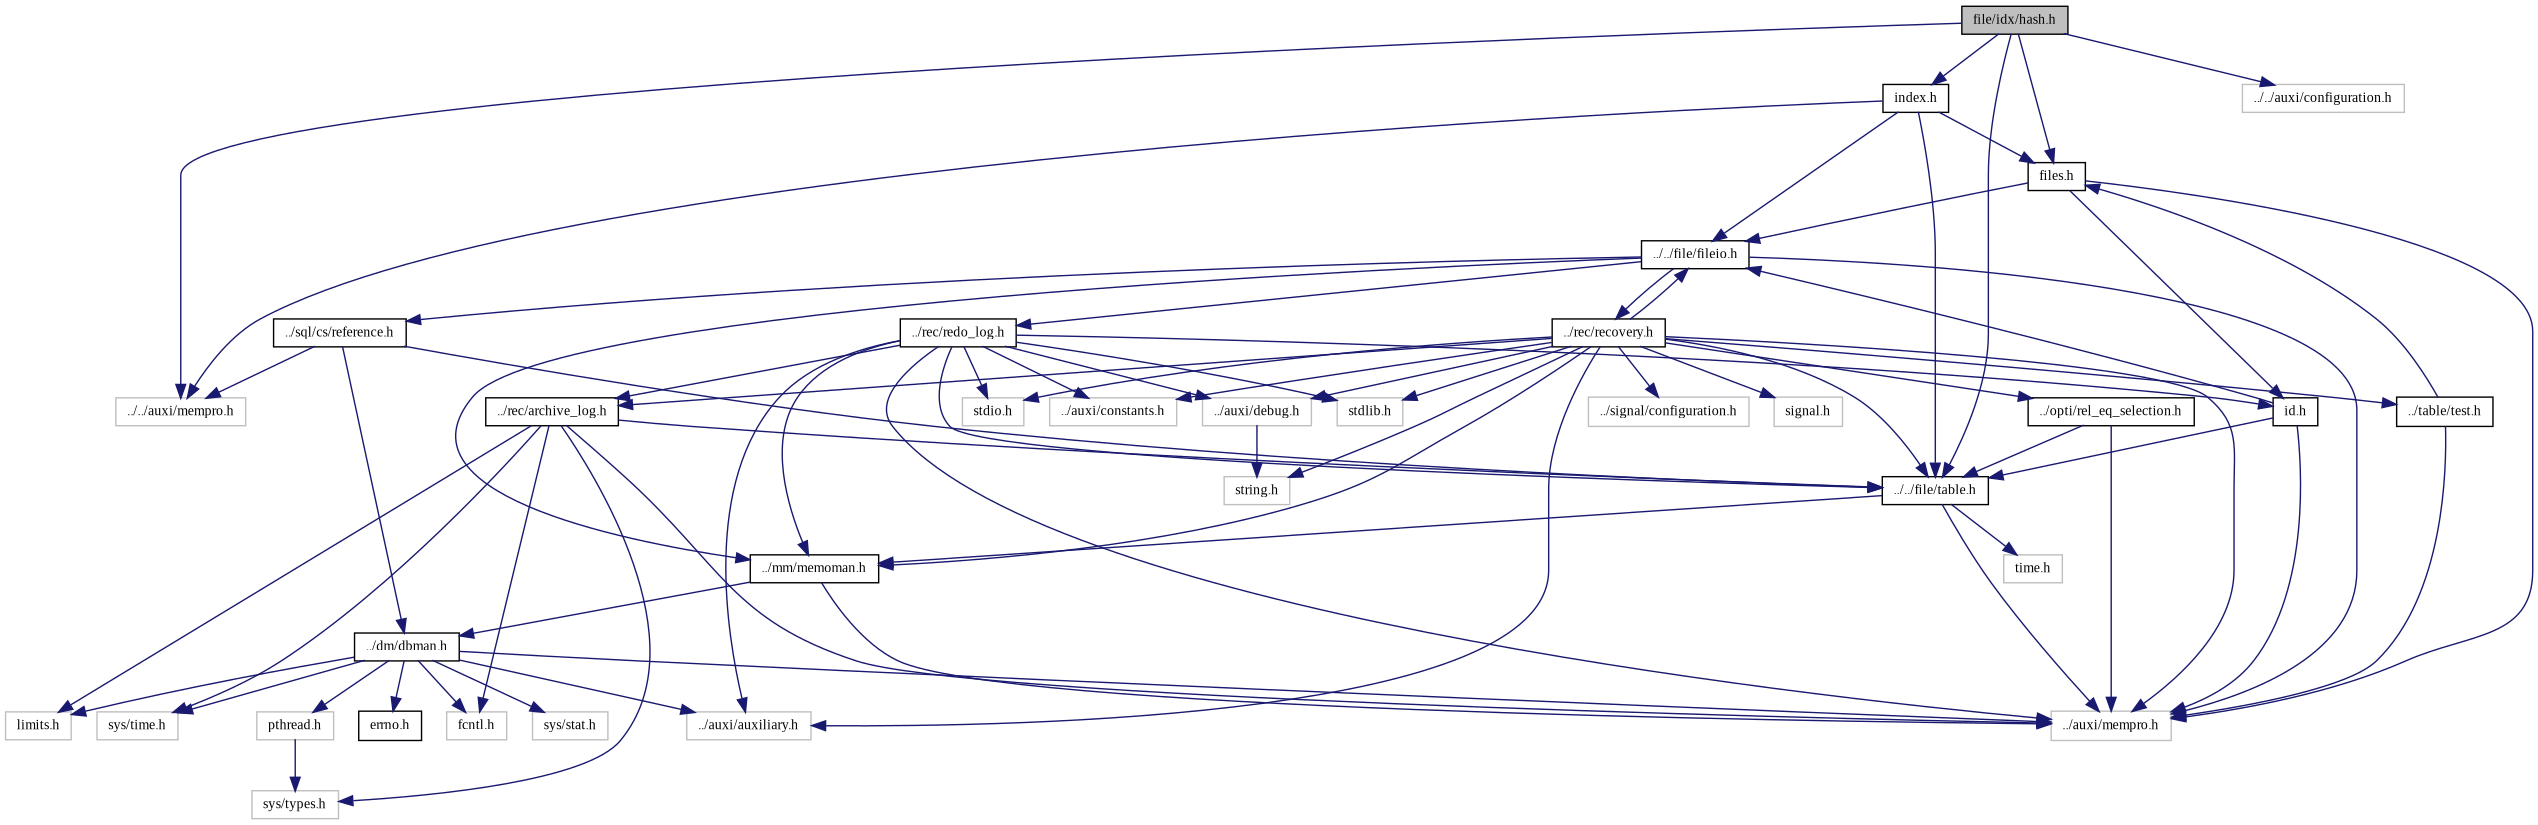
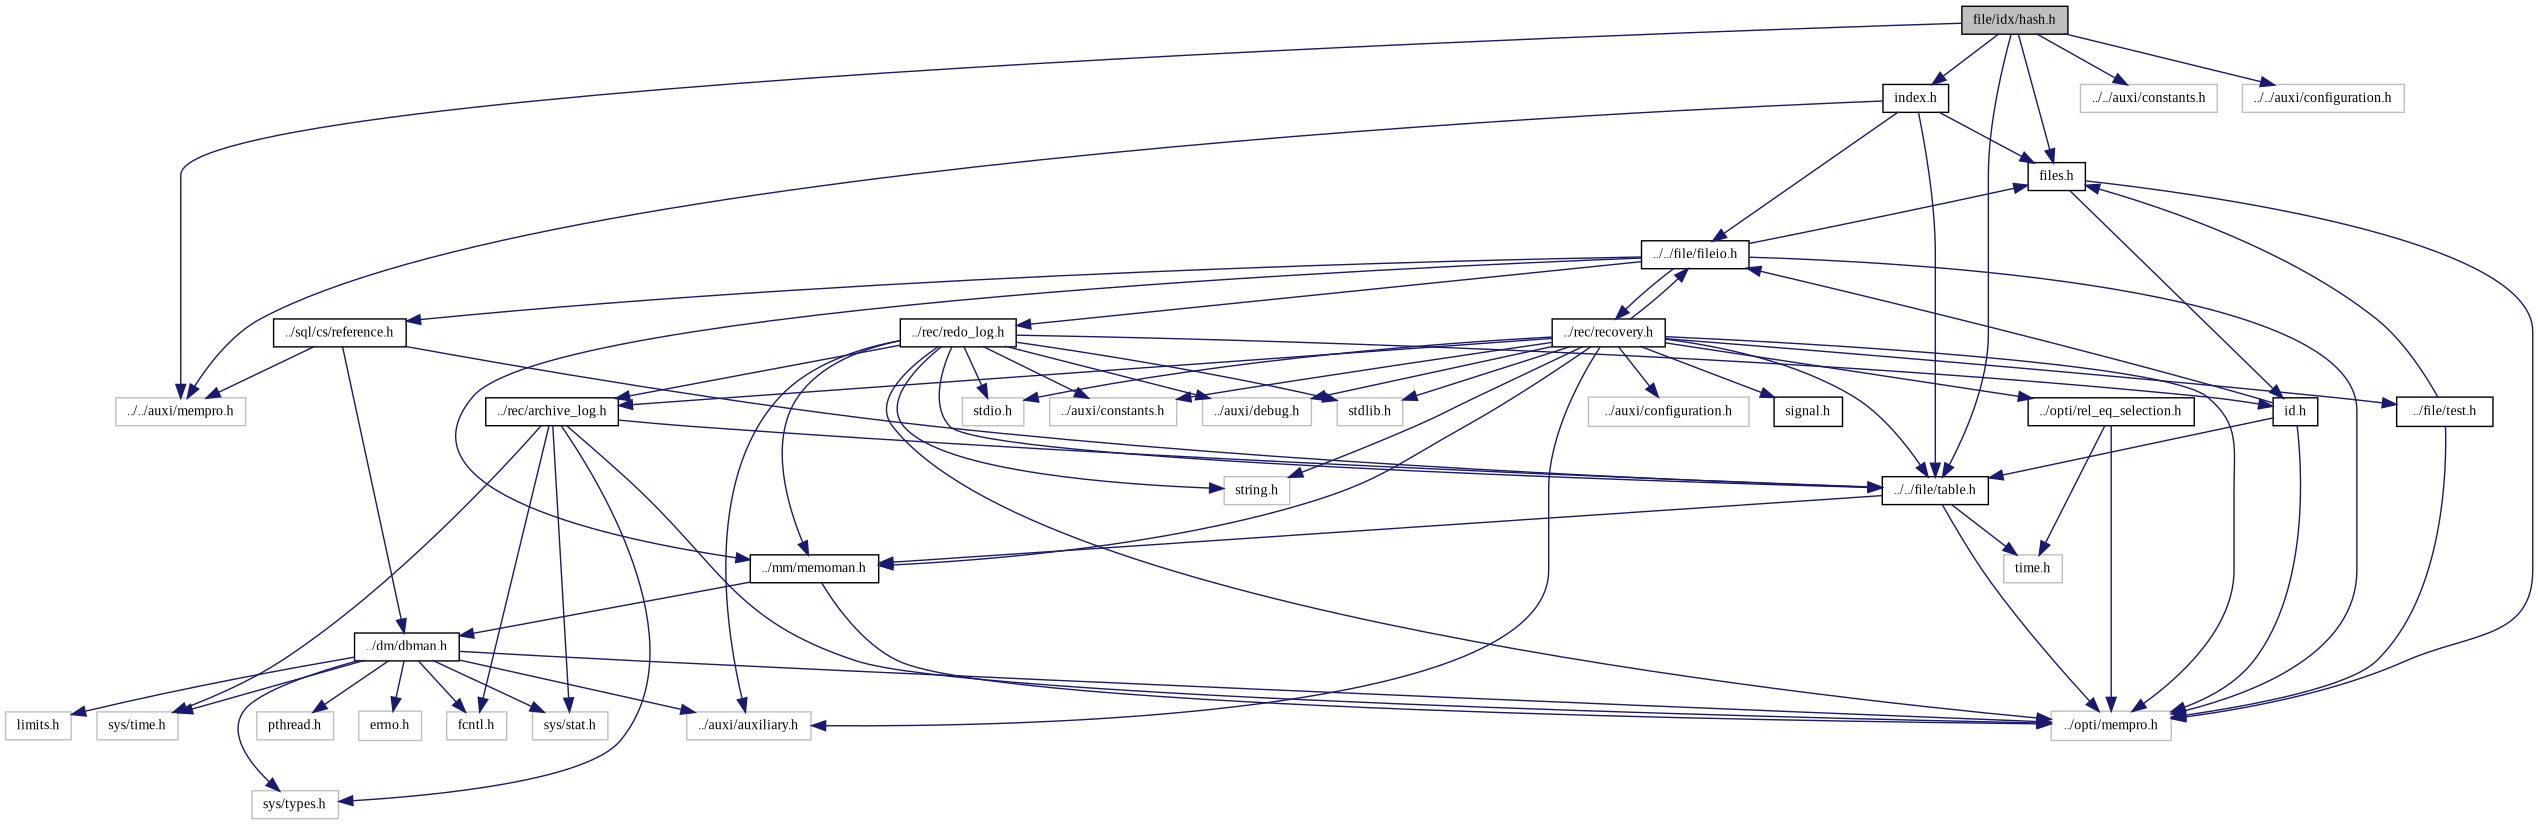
none -> (2149, 98)
(1893, 210) -> (1882, 216)
(1669, 412) -> (1669, 412)
(1808, 412) -> (1808, 412)
(2445, 412) -> (2445, 412)
(1257, 444) -> (1004, 467)
(2030, 448) -> (2075, 484)
(301, 565) -> (561, 562)
(390, 726) -> (390, 726)
(2111, 726) -> (2111, 726)
(295, 758) -> (257, 699)
